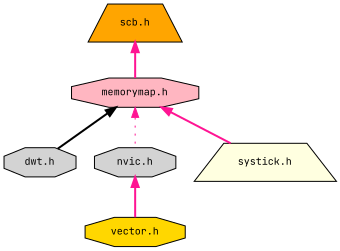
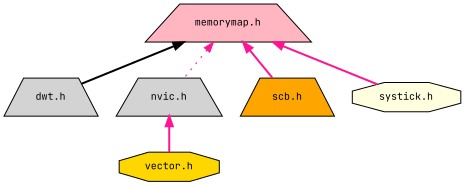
(135, 65) -> (261, 64)
(135, 93) -> (228, 23)
(40, 162) -> (51, 97)
(135, 162) -> (169, 97)
(265, 162) -> (407, 97)
